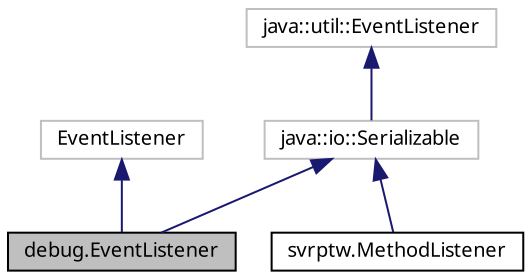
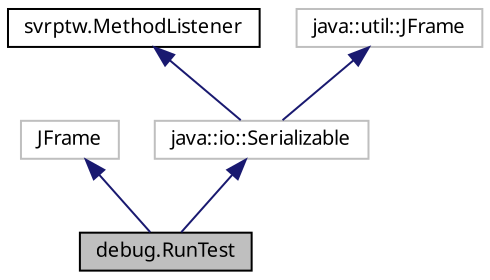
(371, 28) -> (389, 28)
(122, 140) -> (70, 140)
(387, 206) -> (205, 90)
(122, 252) -> (166, 252)
